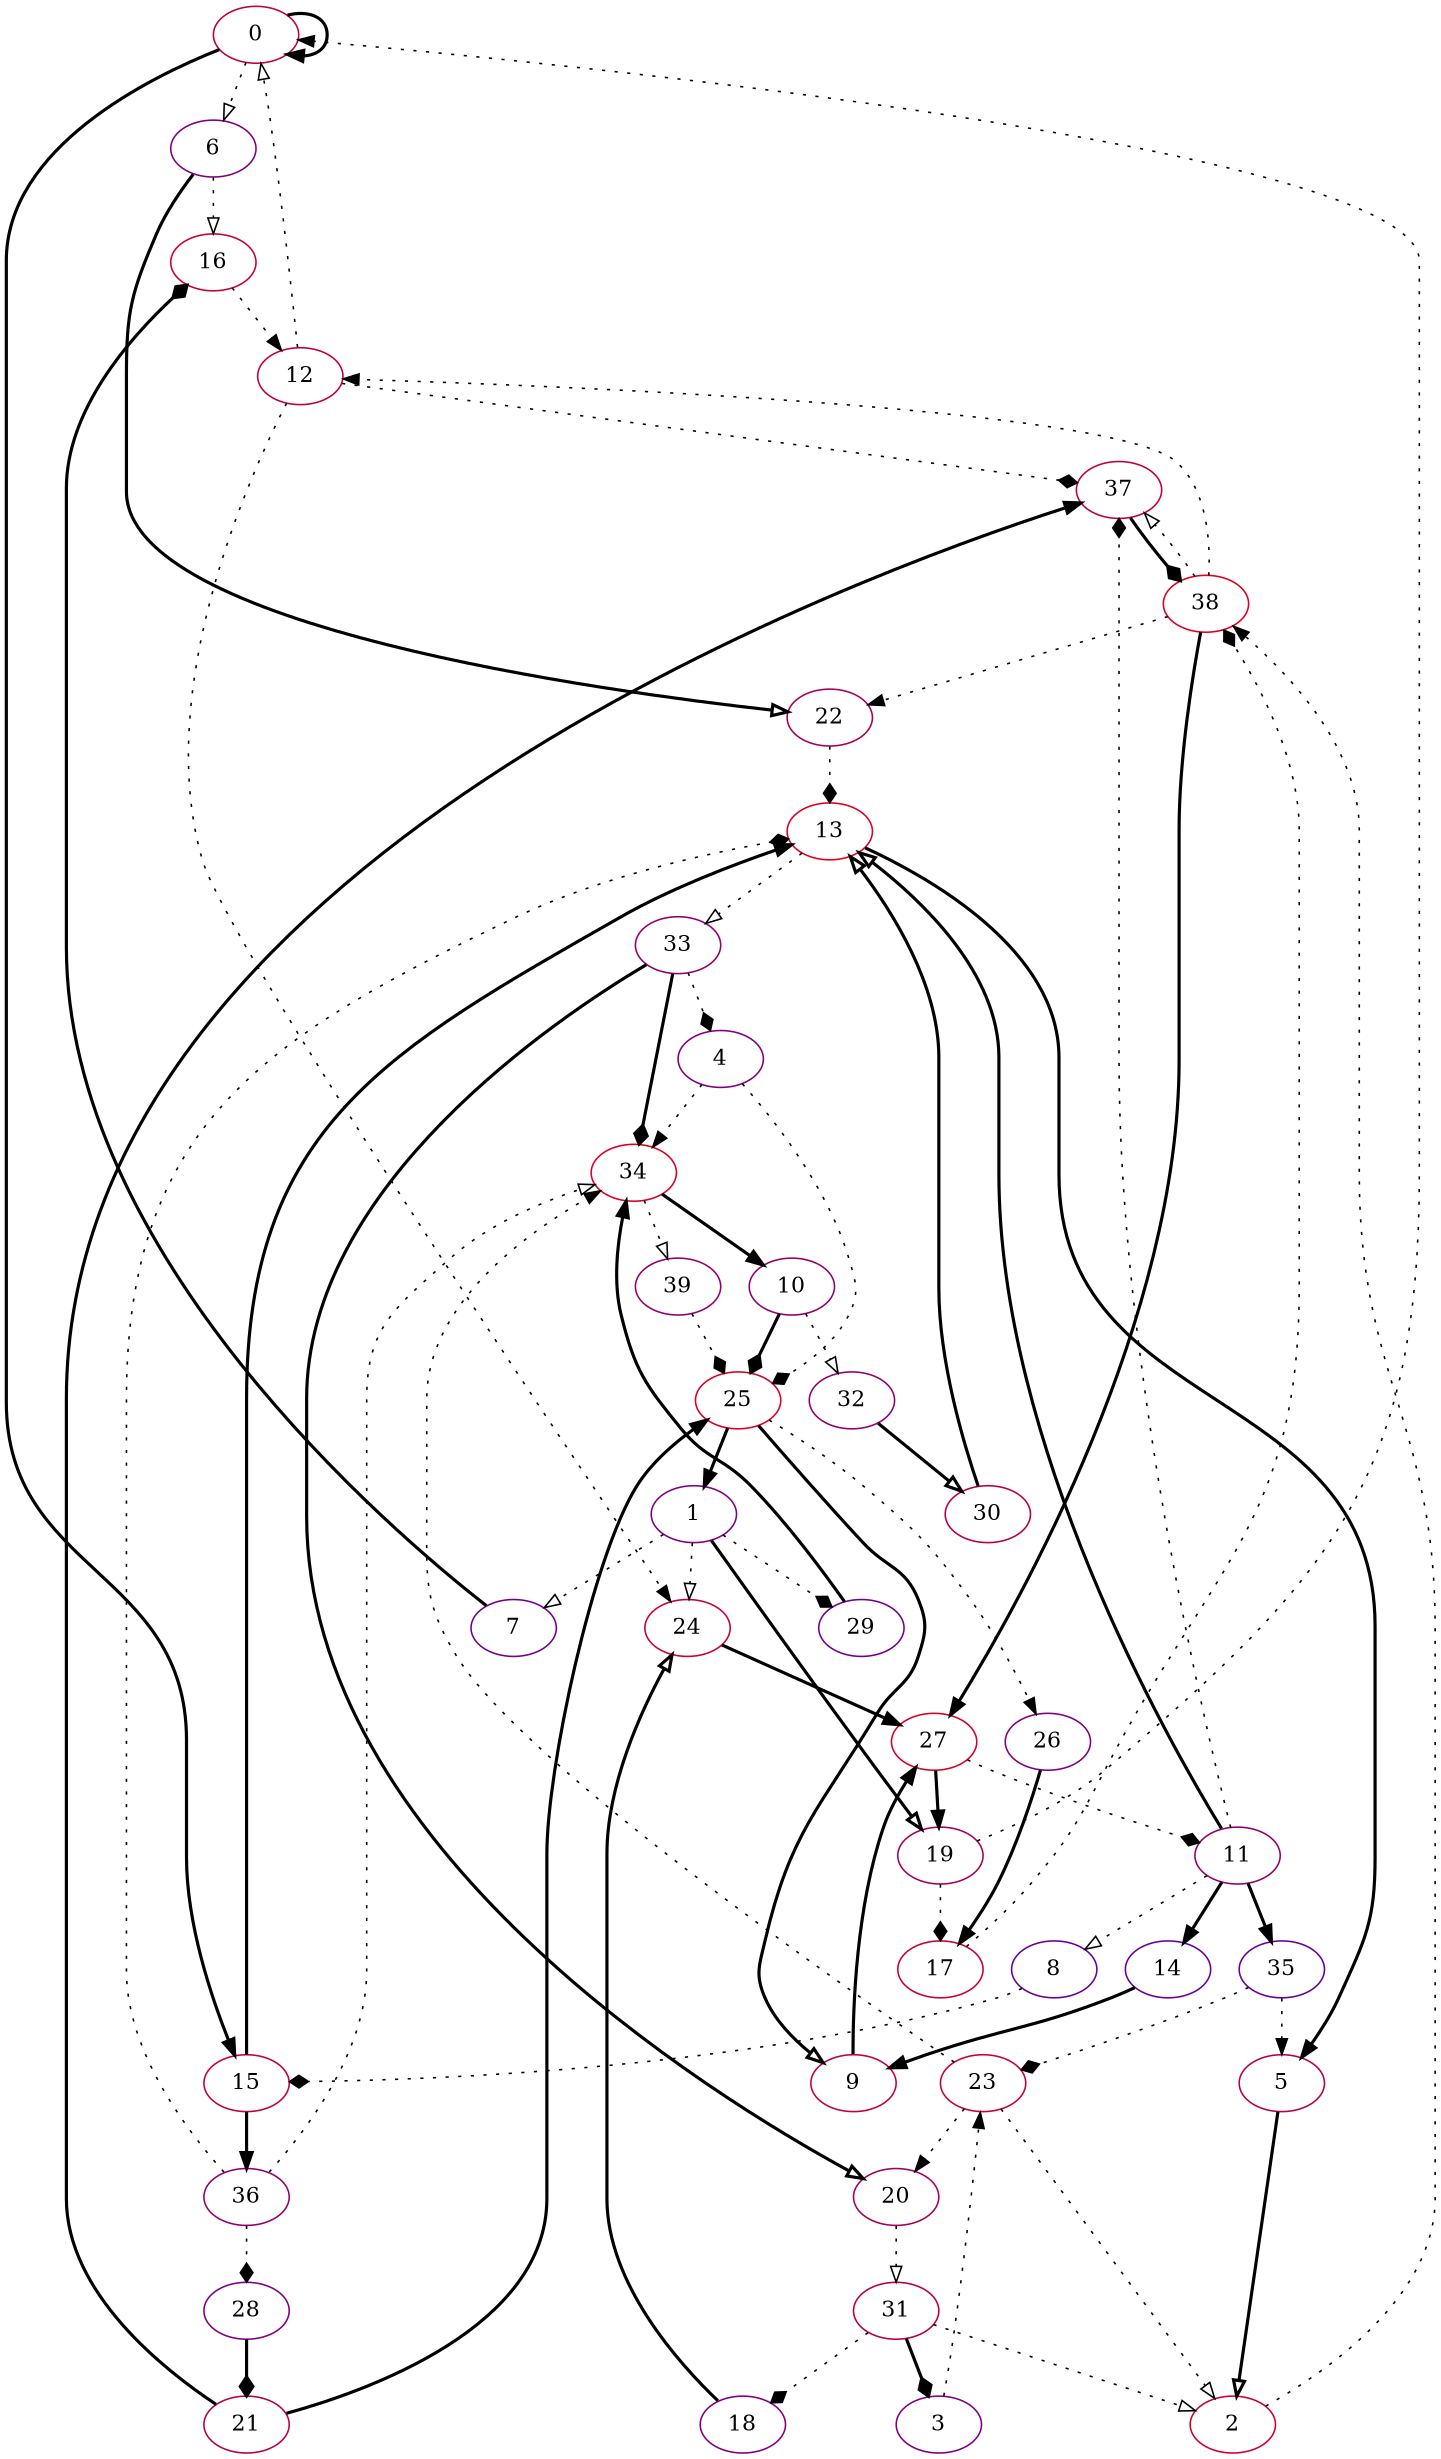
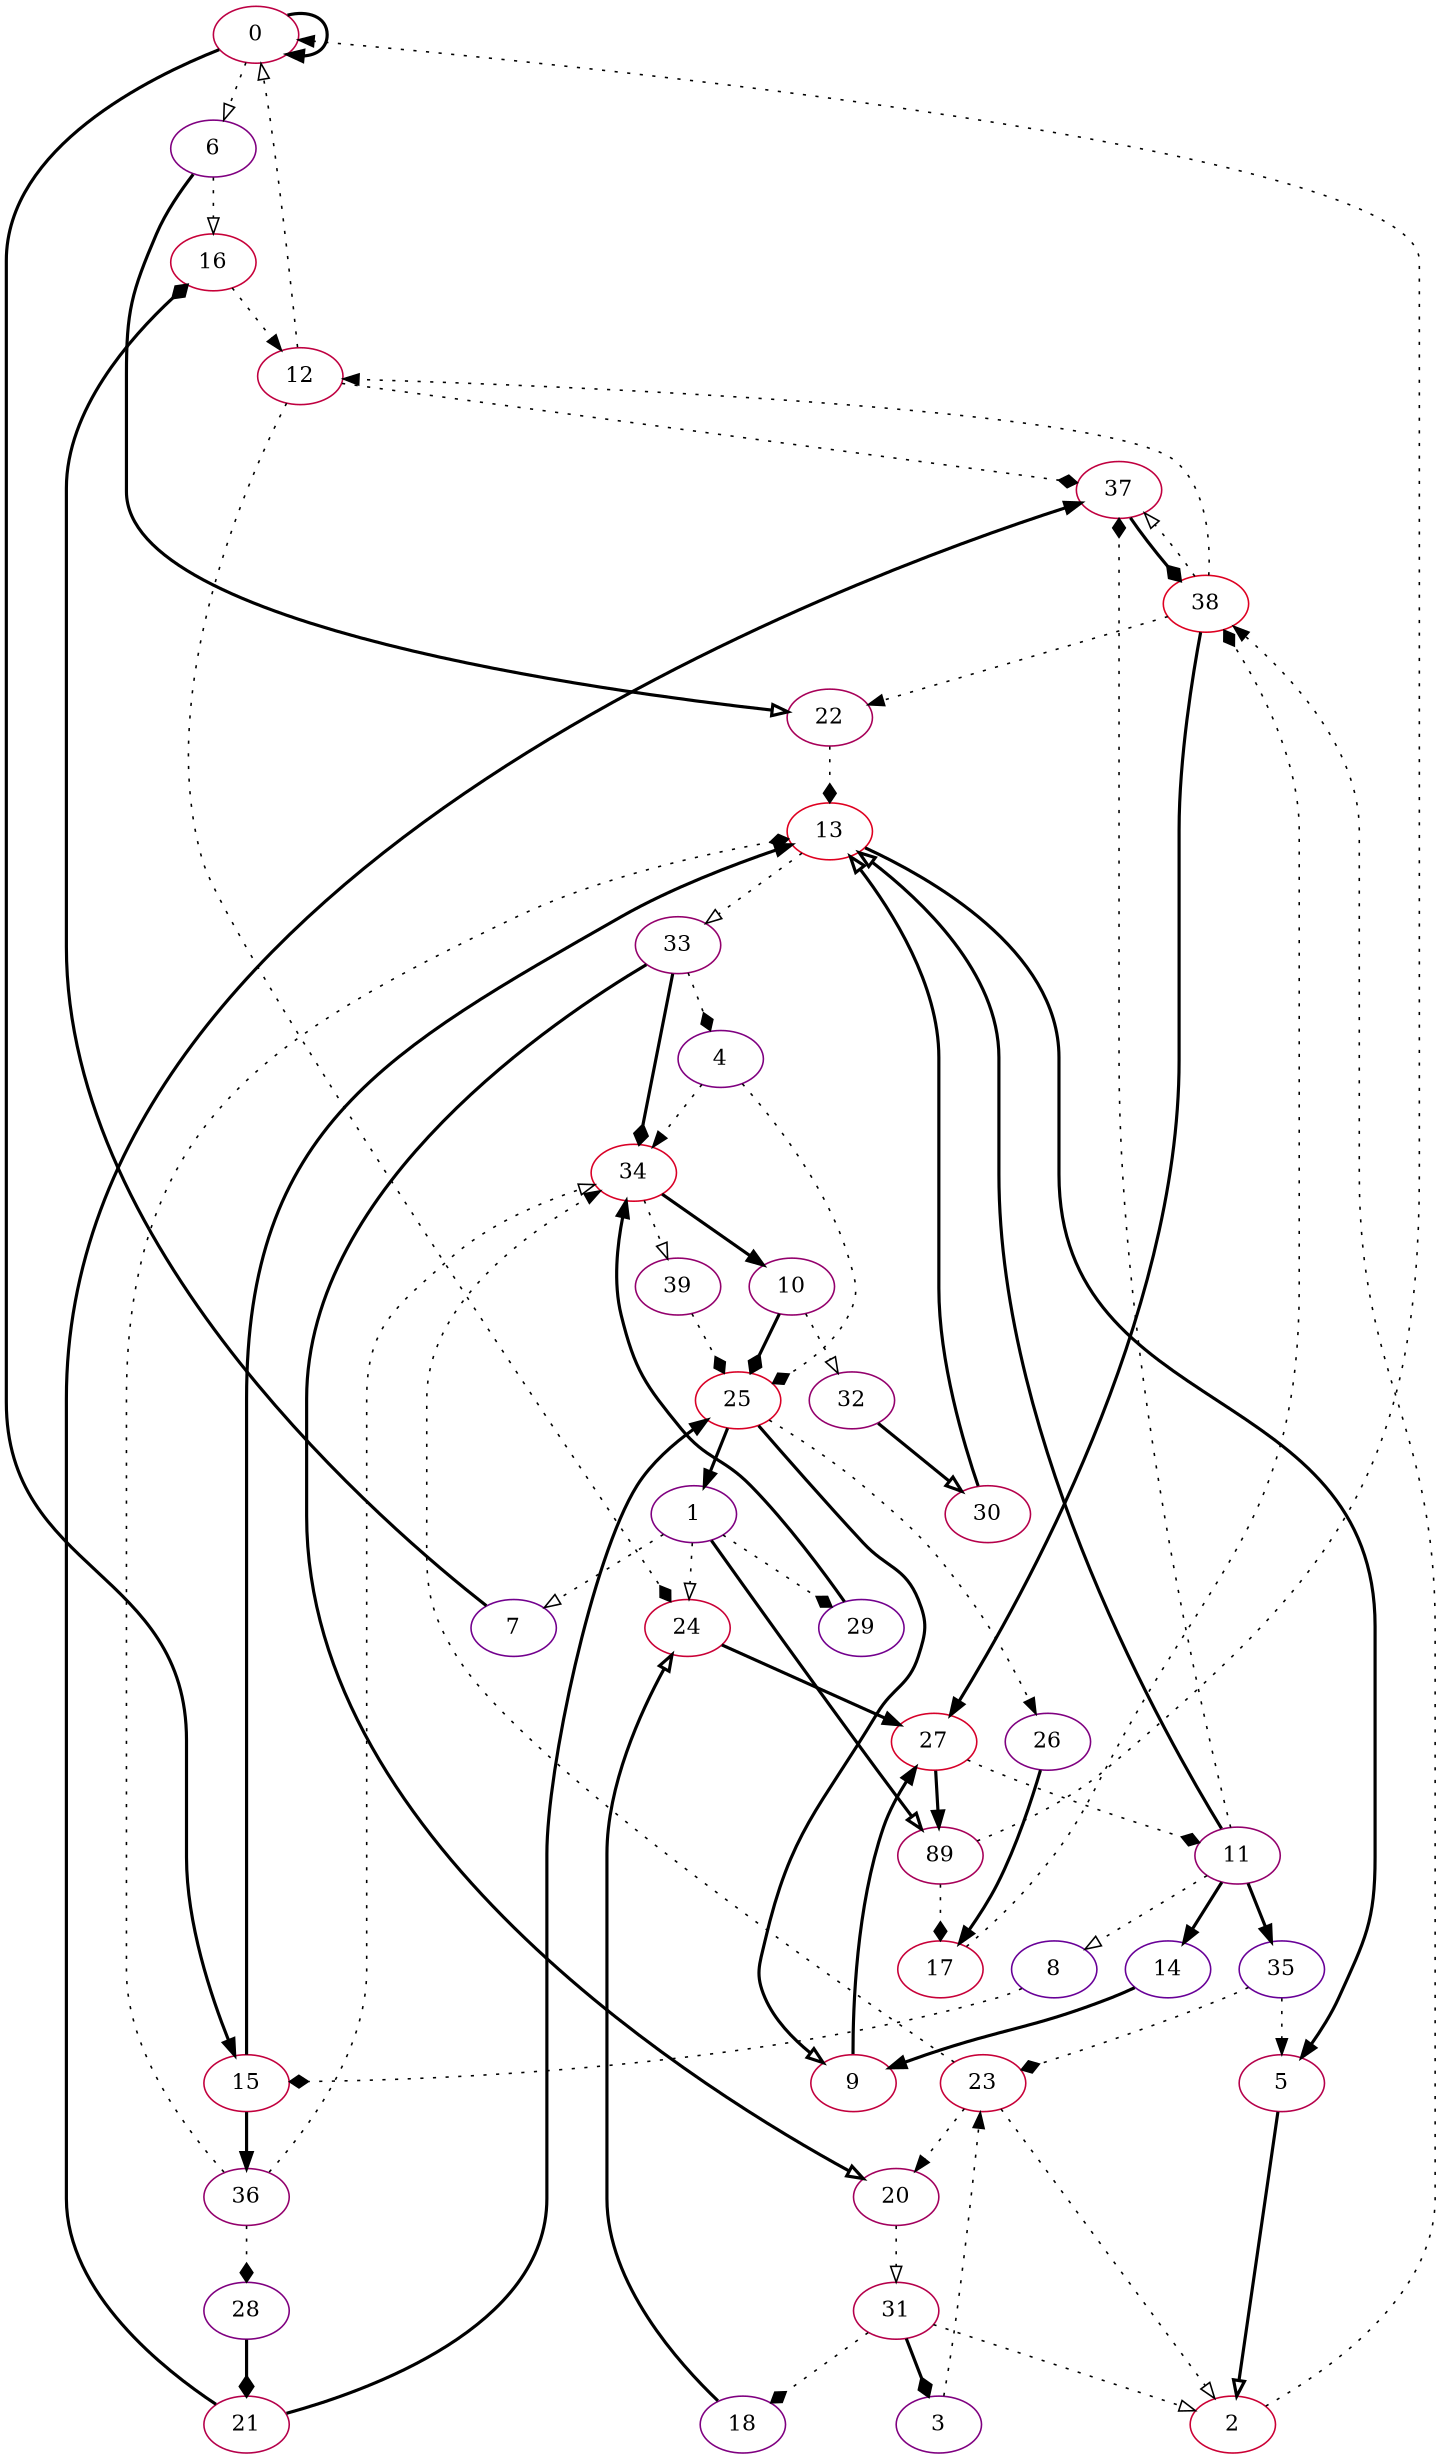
(295, 1028) -> (295, 1028)
(940, 1856) -> (940, 1856)
